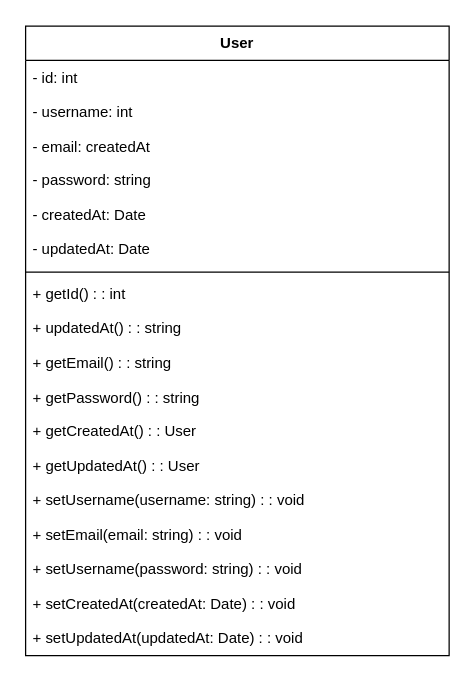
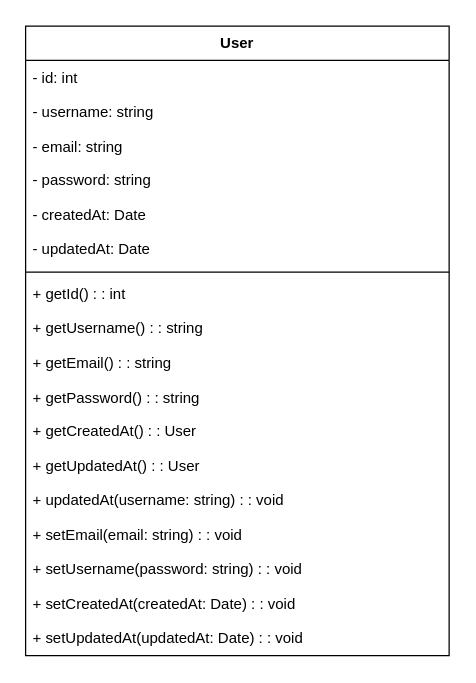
(88, 111) -> (100, 111)
(98, 146) -> (84, 146)
(120, 328) -> (128, 328)
(181, 500) -> (173, 500)
